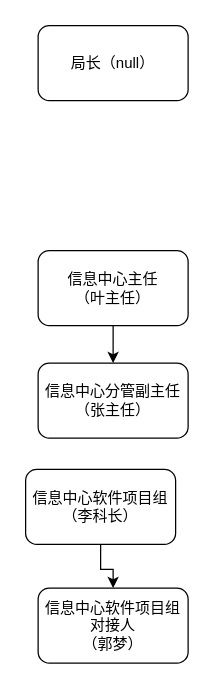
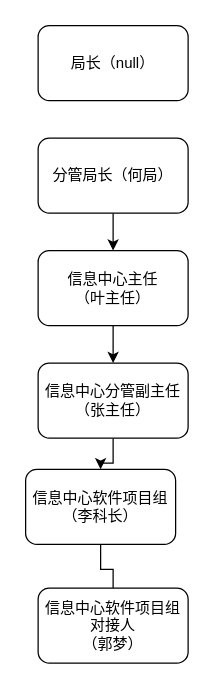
none -> (113, 176)
none -> (113, 236)
none -> (113, 457)
(113, 578) -> (113, 581)
